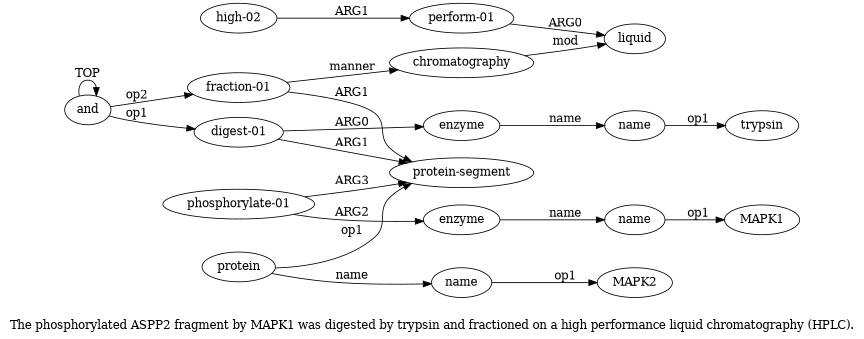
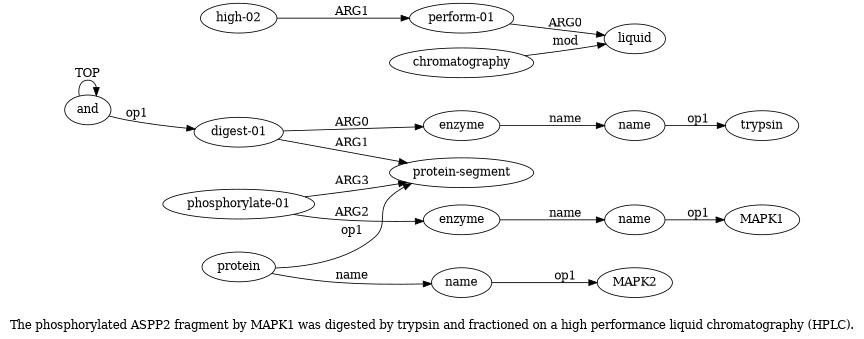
(239, 88) -> none
